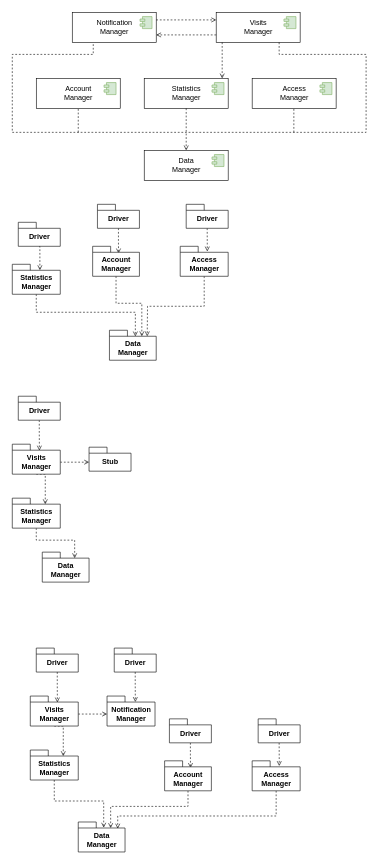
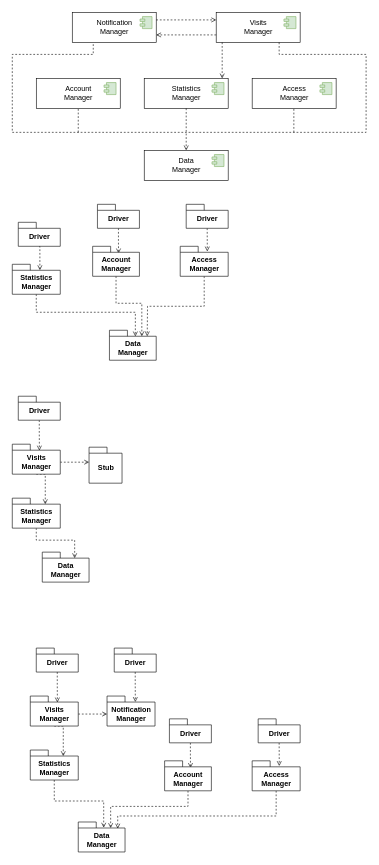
(110, 459) -> (106, 465)
